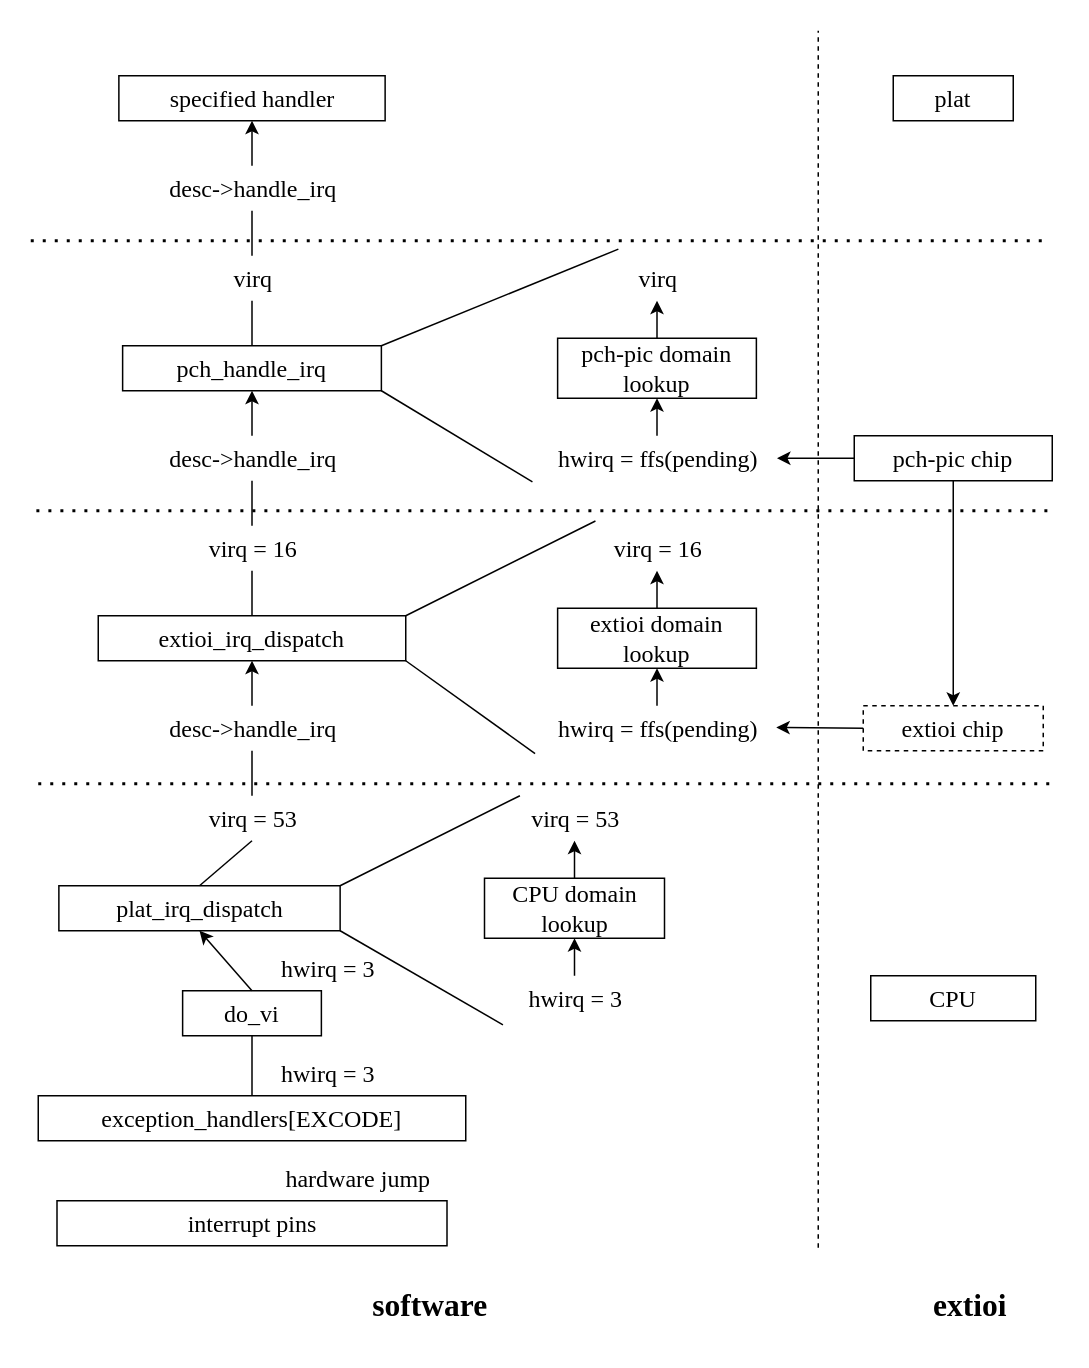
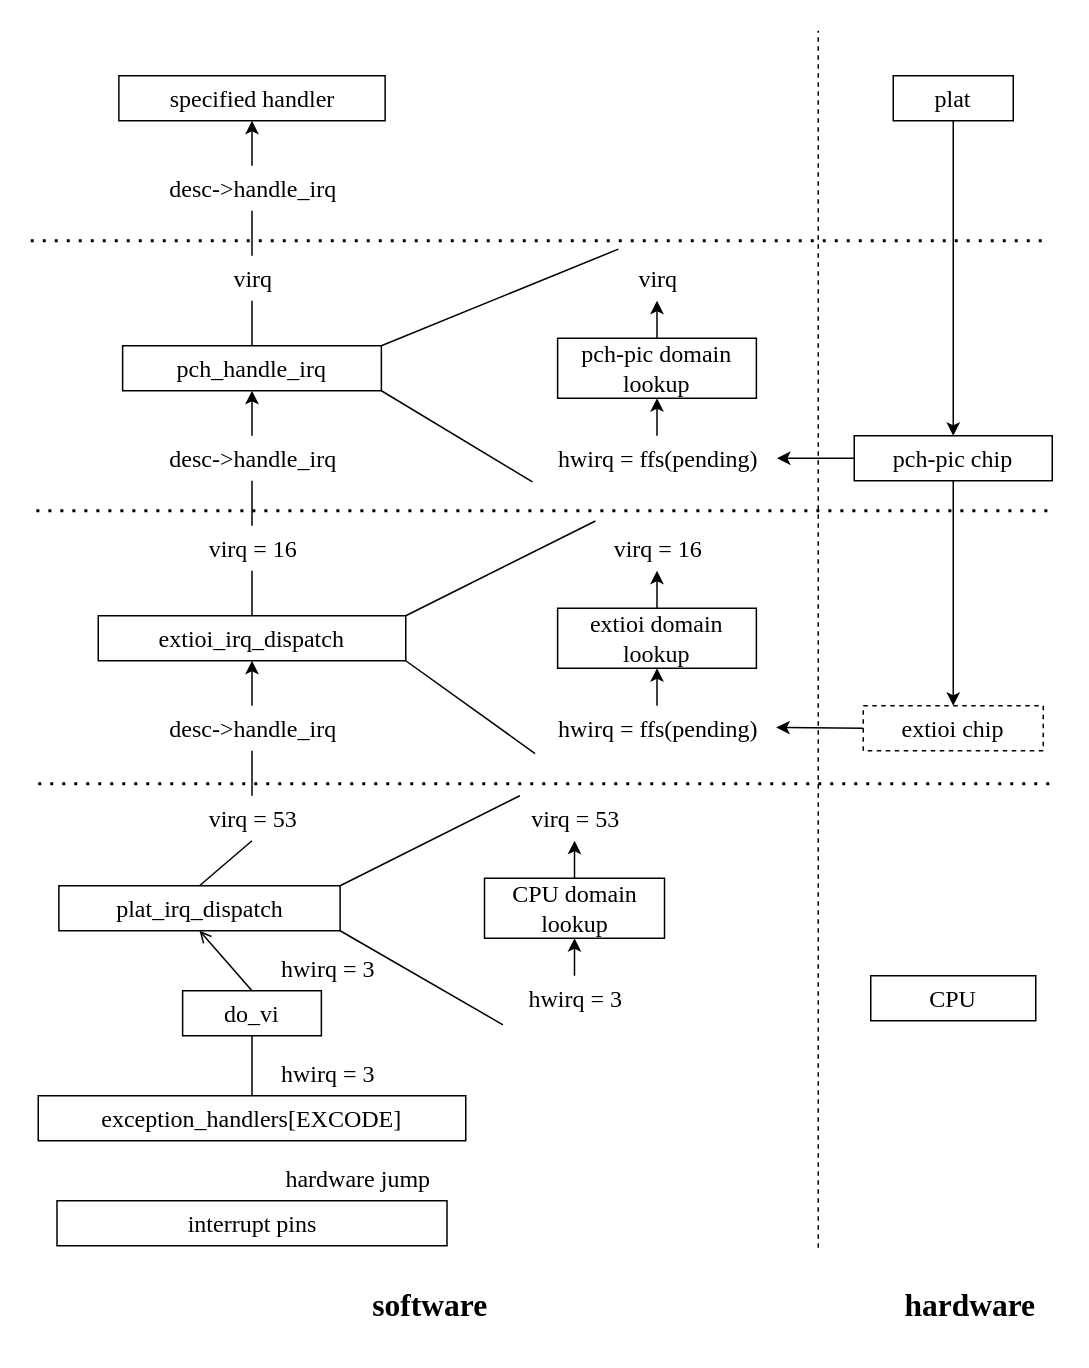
none -> (953, 273)
(206, 939) -> (205, 937)
(971, 1306) -> (971, 1306)
